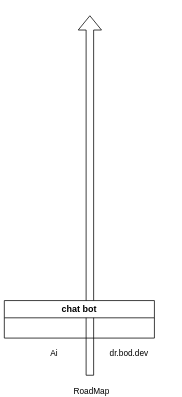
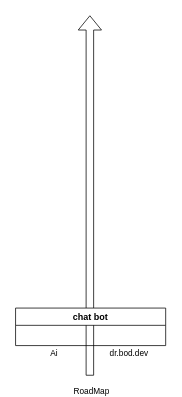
(79, 319) -> (90, 327)
